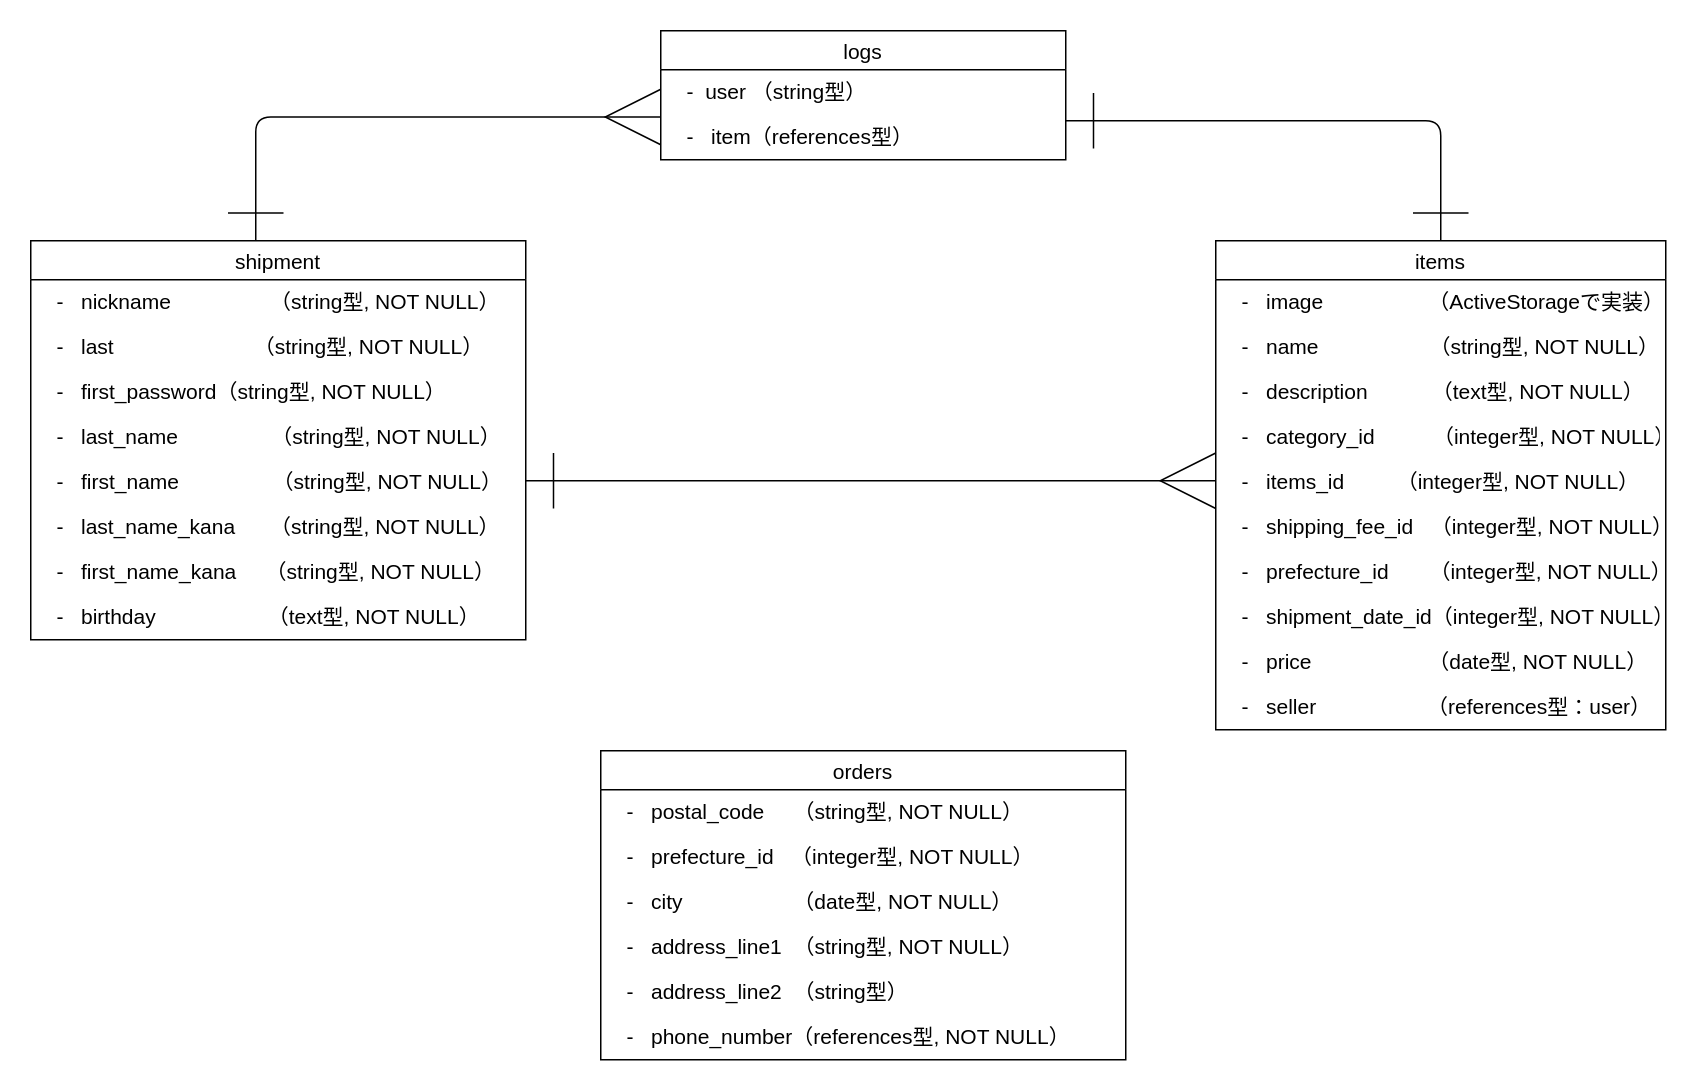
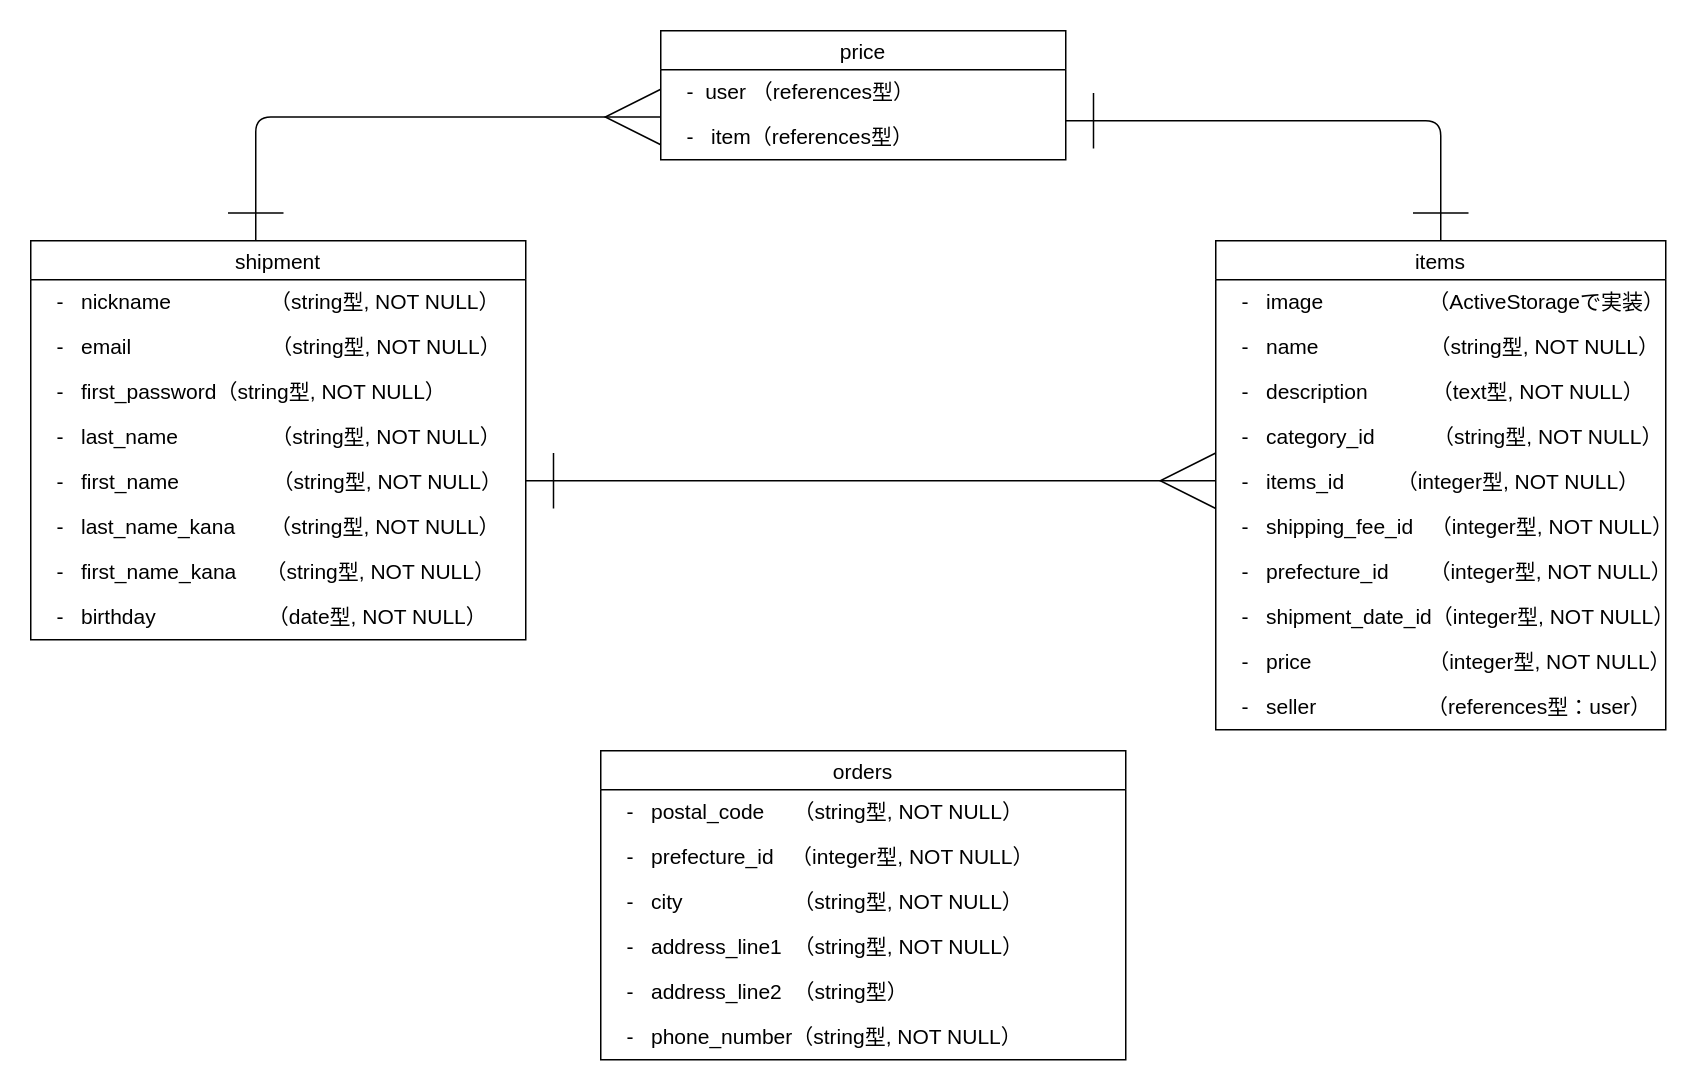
(863, 52) -> (863, 52)
(775, 92) -> (801, 92)
(304, 347) -> (307, 347)
(1472, 437) -> (1467, 437)
(285, 617) -> (285, 617)
(1467, 662) -> (1482, 662)
(843, 902) -> (852, 902)
(841, 1037) -> (815, 1037)
